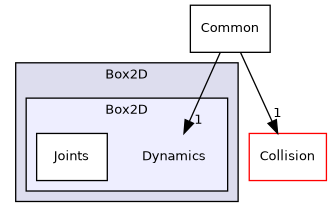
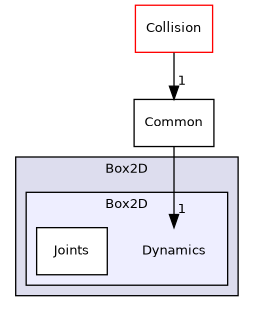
(256, 87) -> (174, 69)
